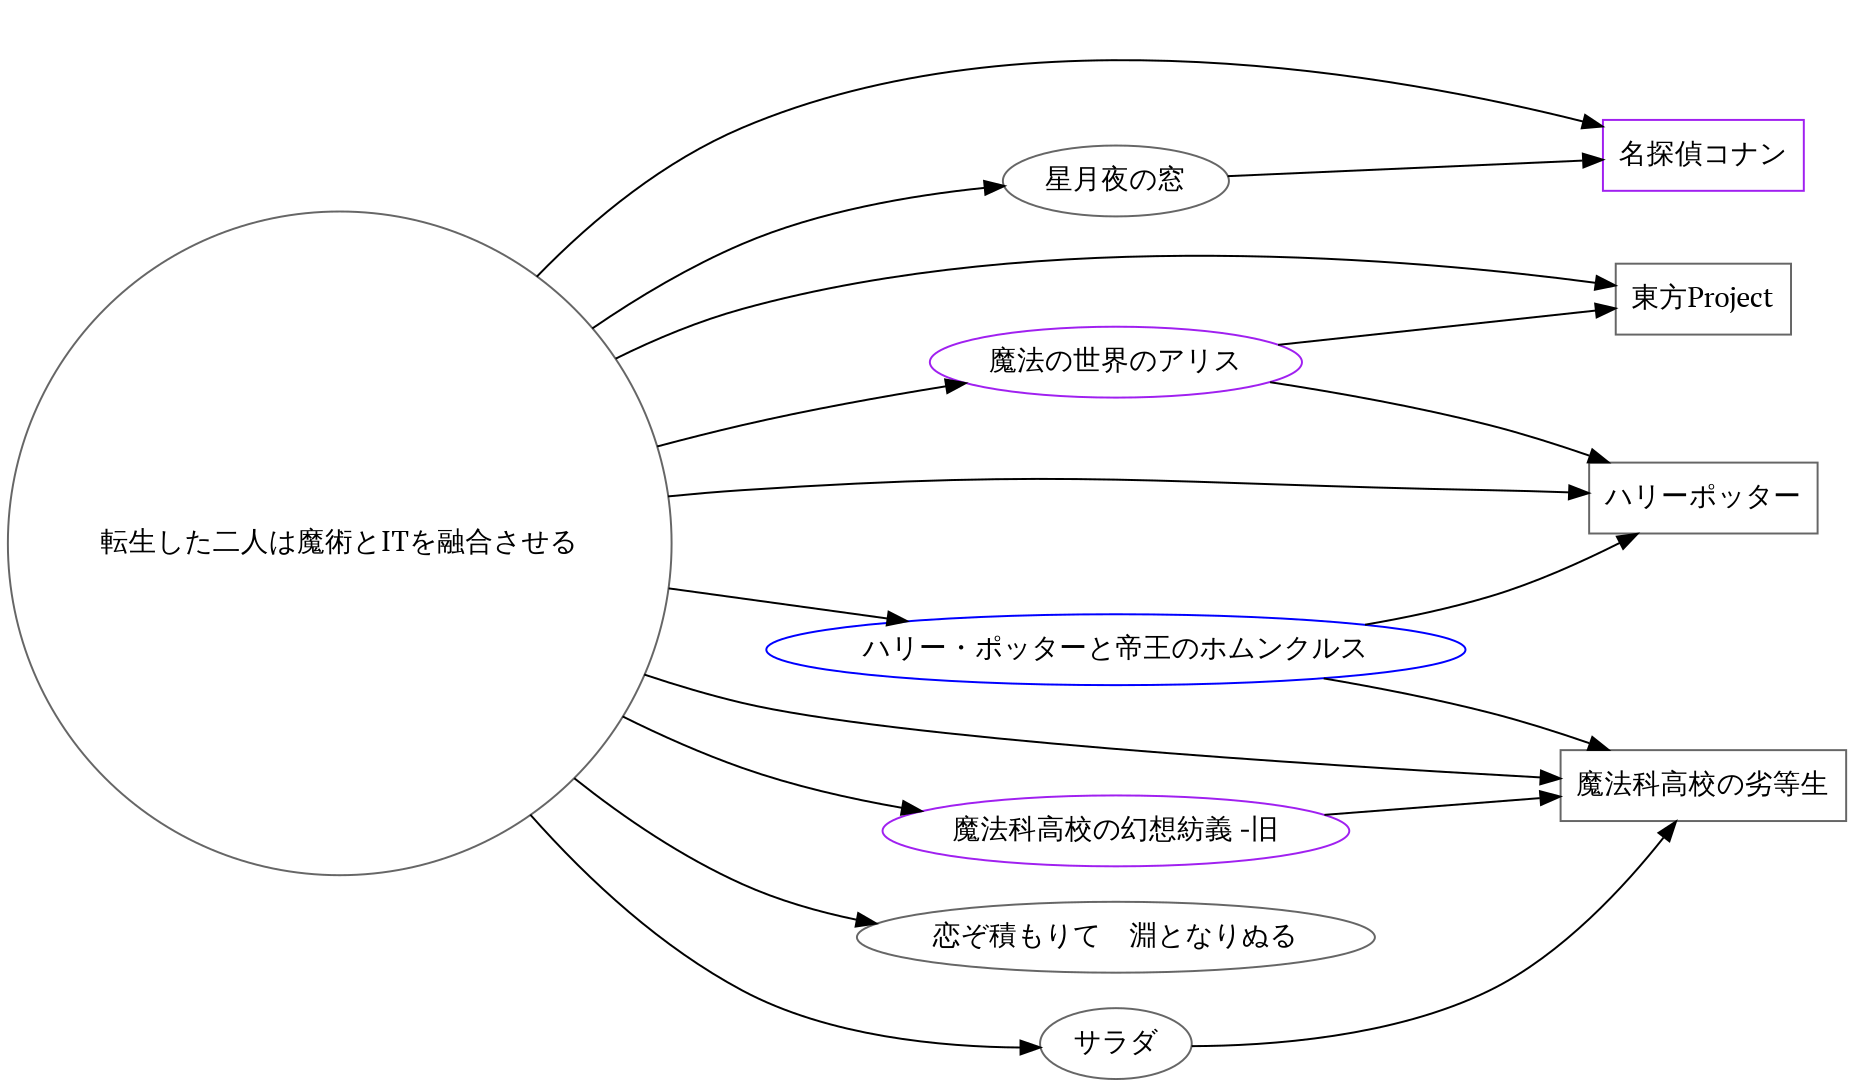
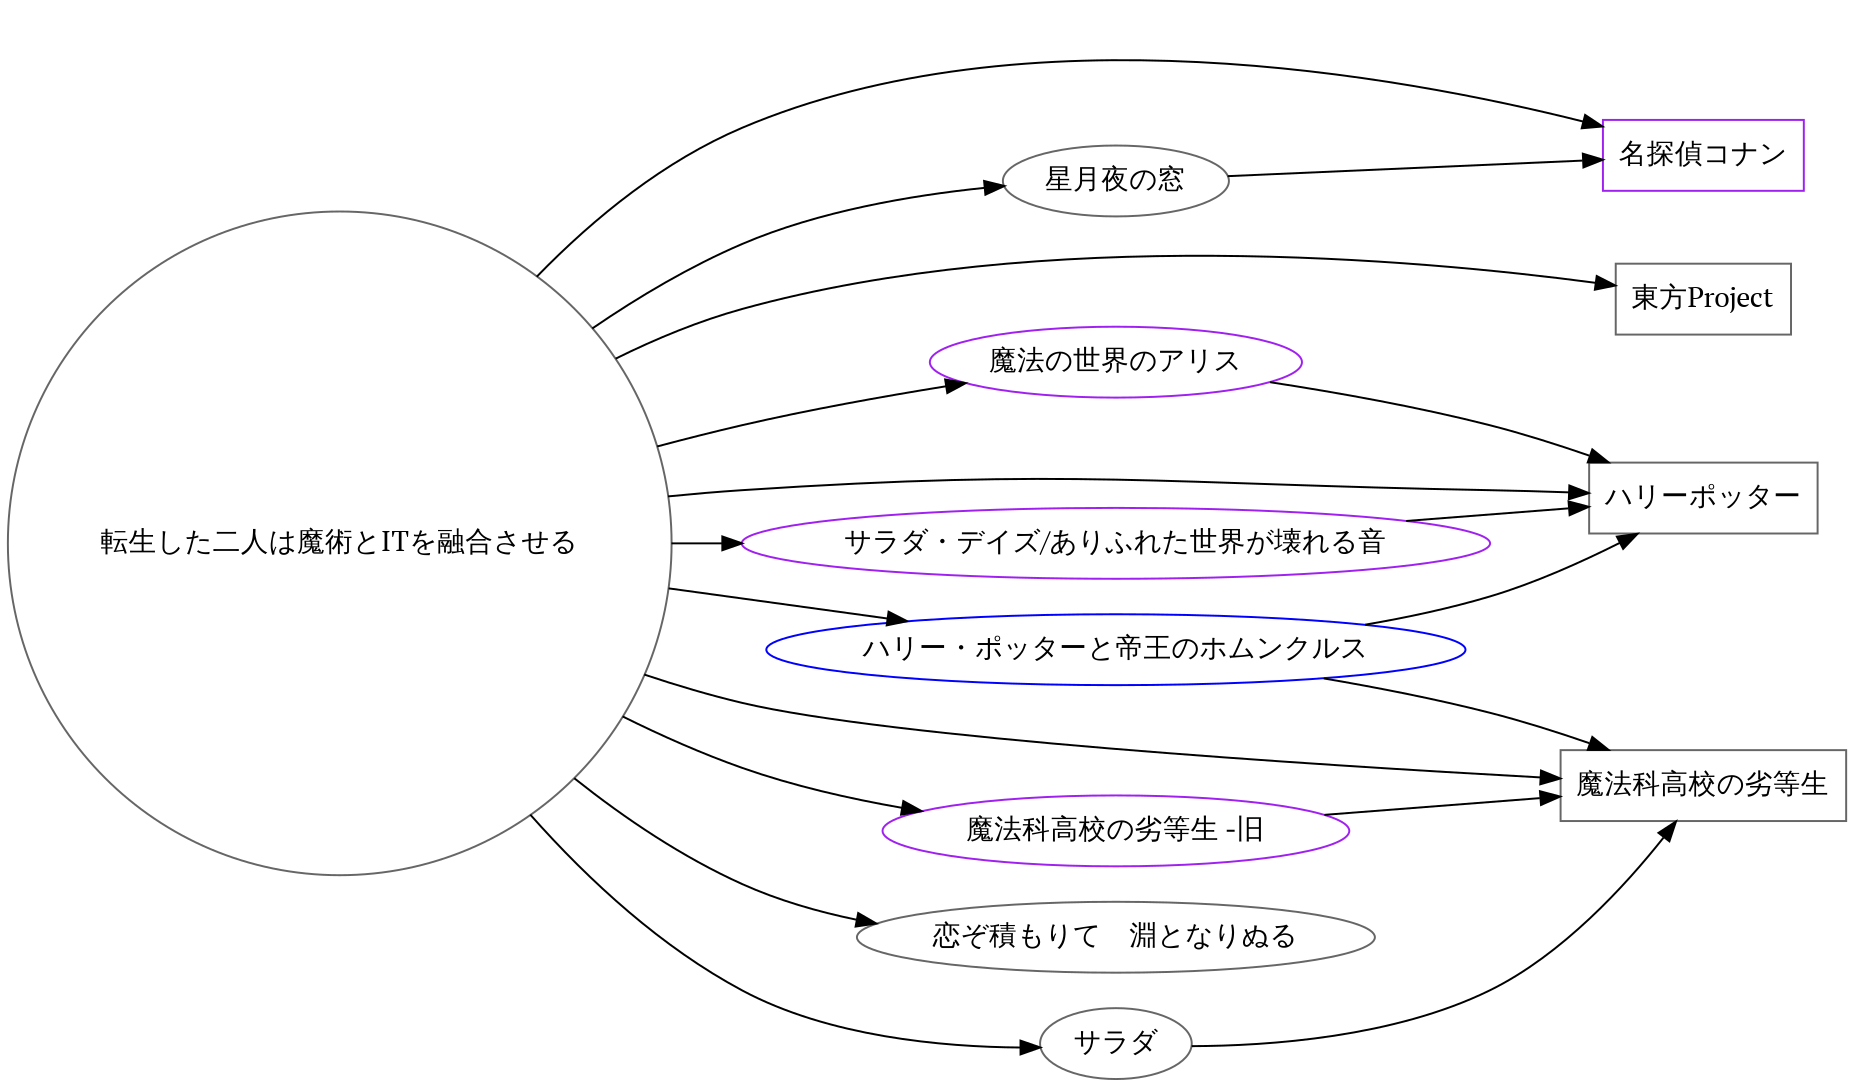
(1437, 328) -> none
none -> (1116, 543)
(1116, 831) -> (1116, 831)
